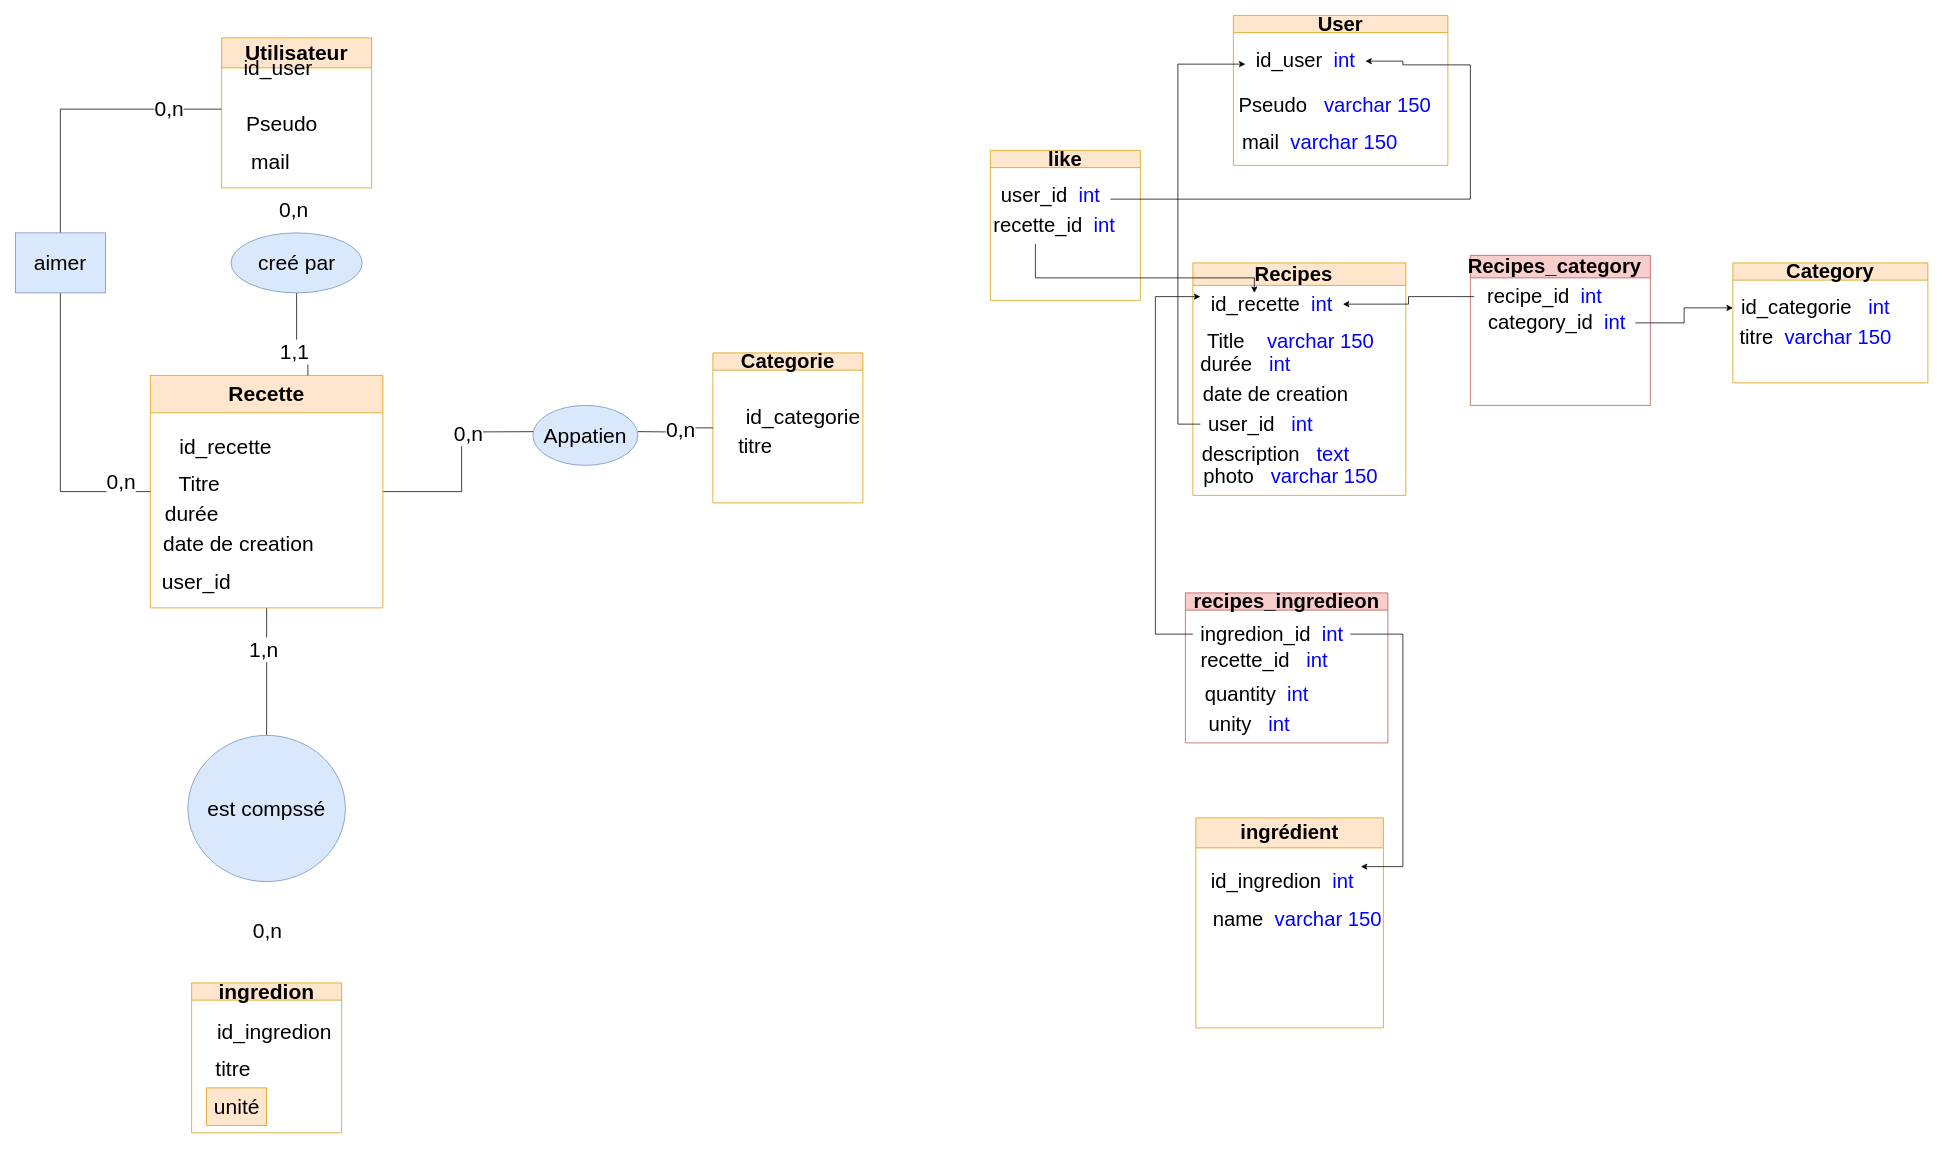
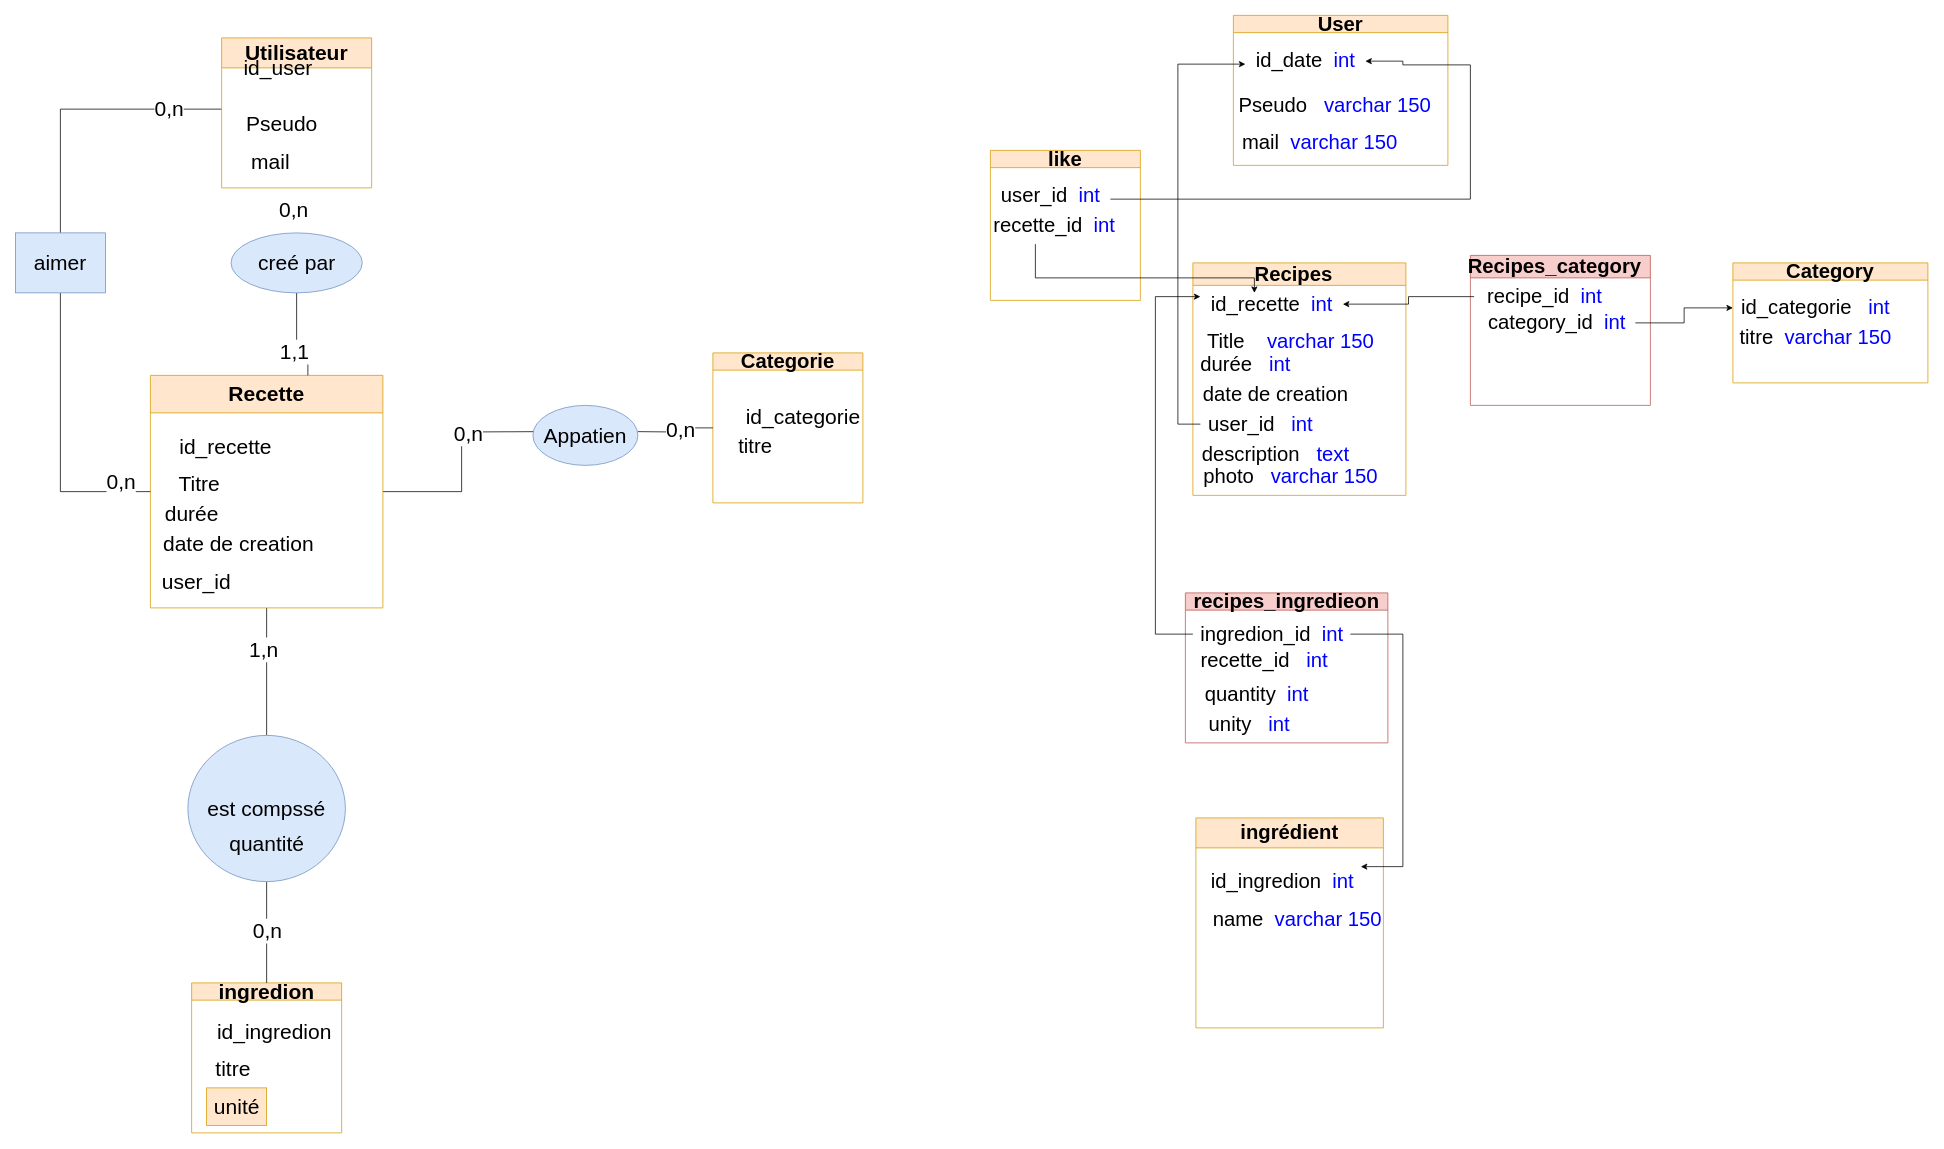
(1306, 60) -> (1306, 60)
none -> (267, 844)
none -> (267, 962)
